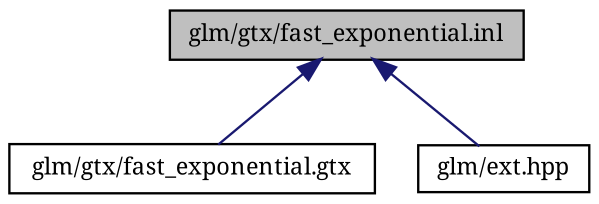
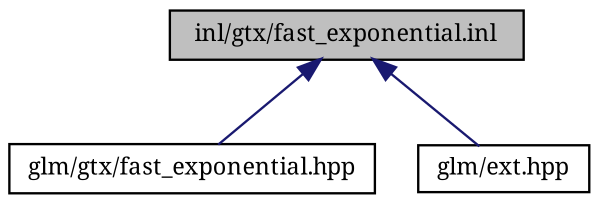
(347, 35) -> (347, 35)
(192, 169) -> (192, 169)
